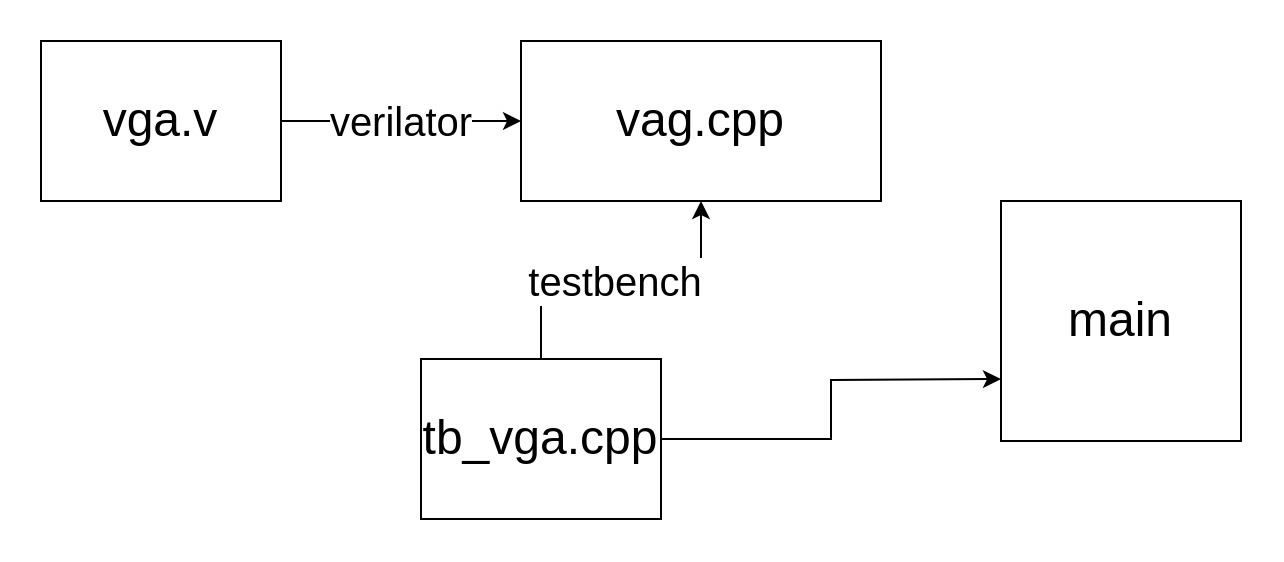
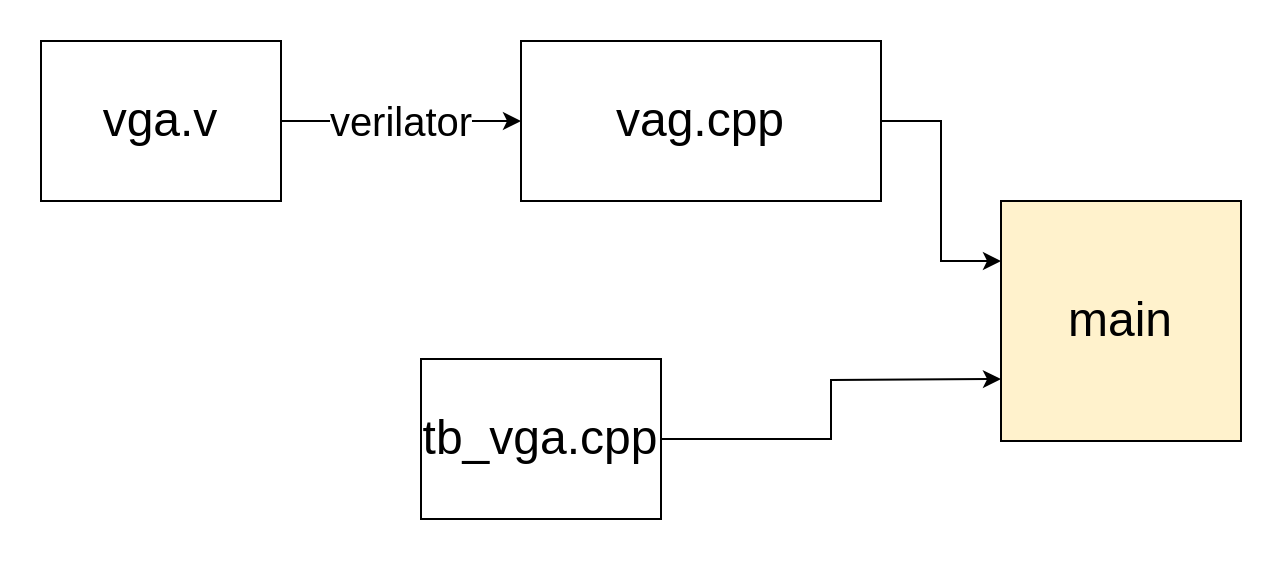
none -> (941, 184)
(613, 280) -> none
(1121, 321) -> (1121, 321)
